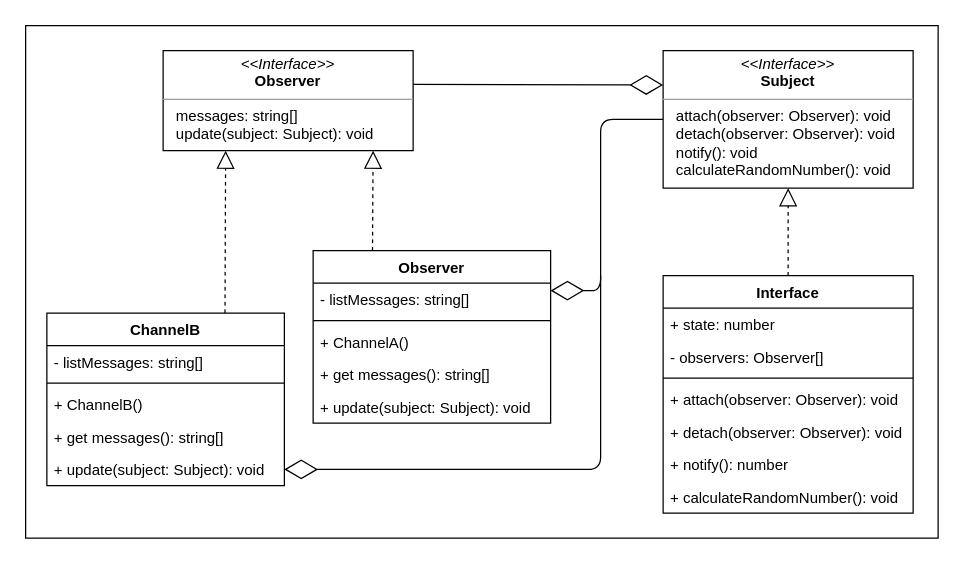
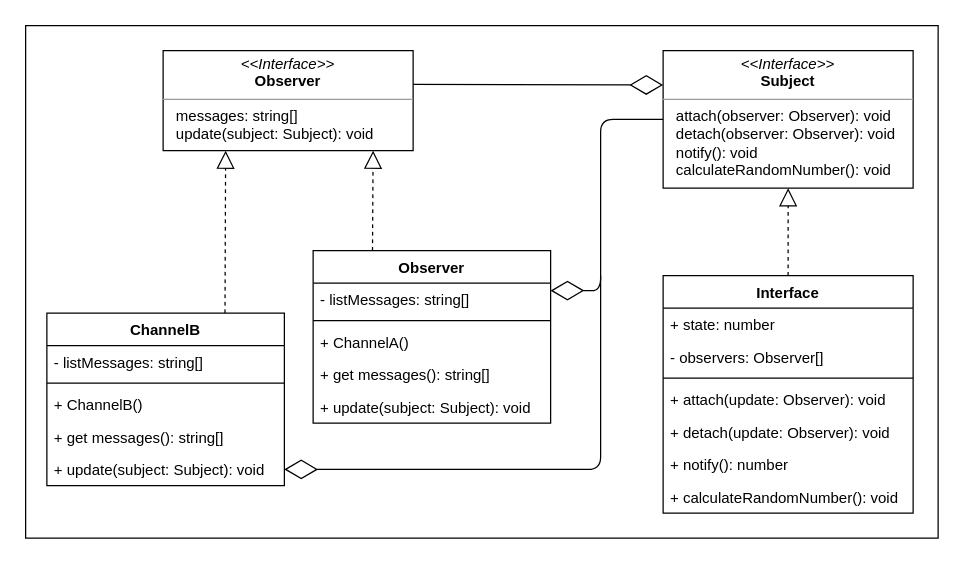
(801, 400) -> (793, 400)
(801, 433) -> (793, 433)
